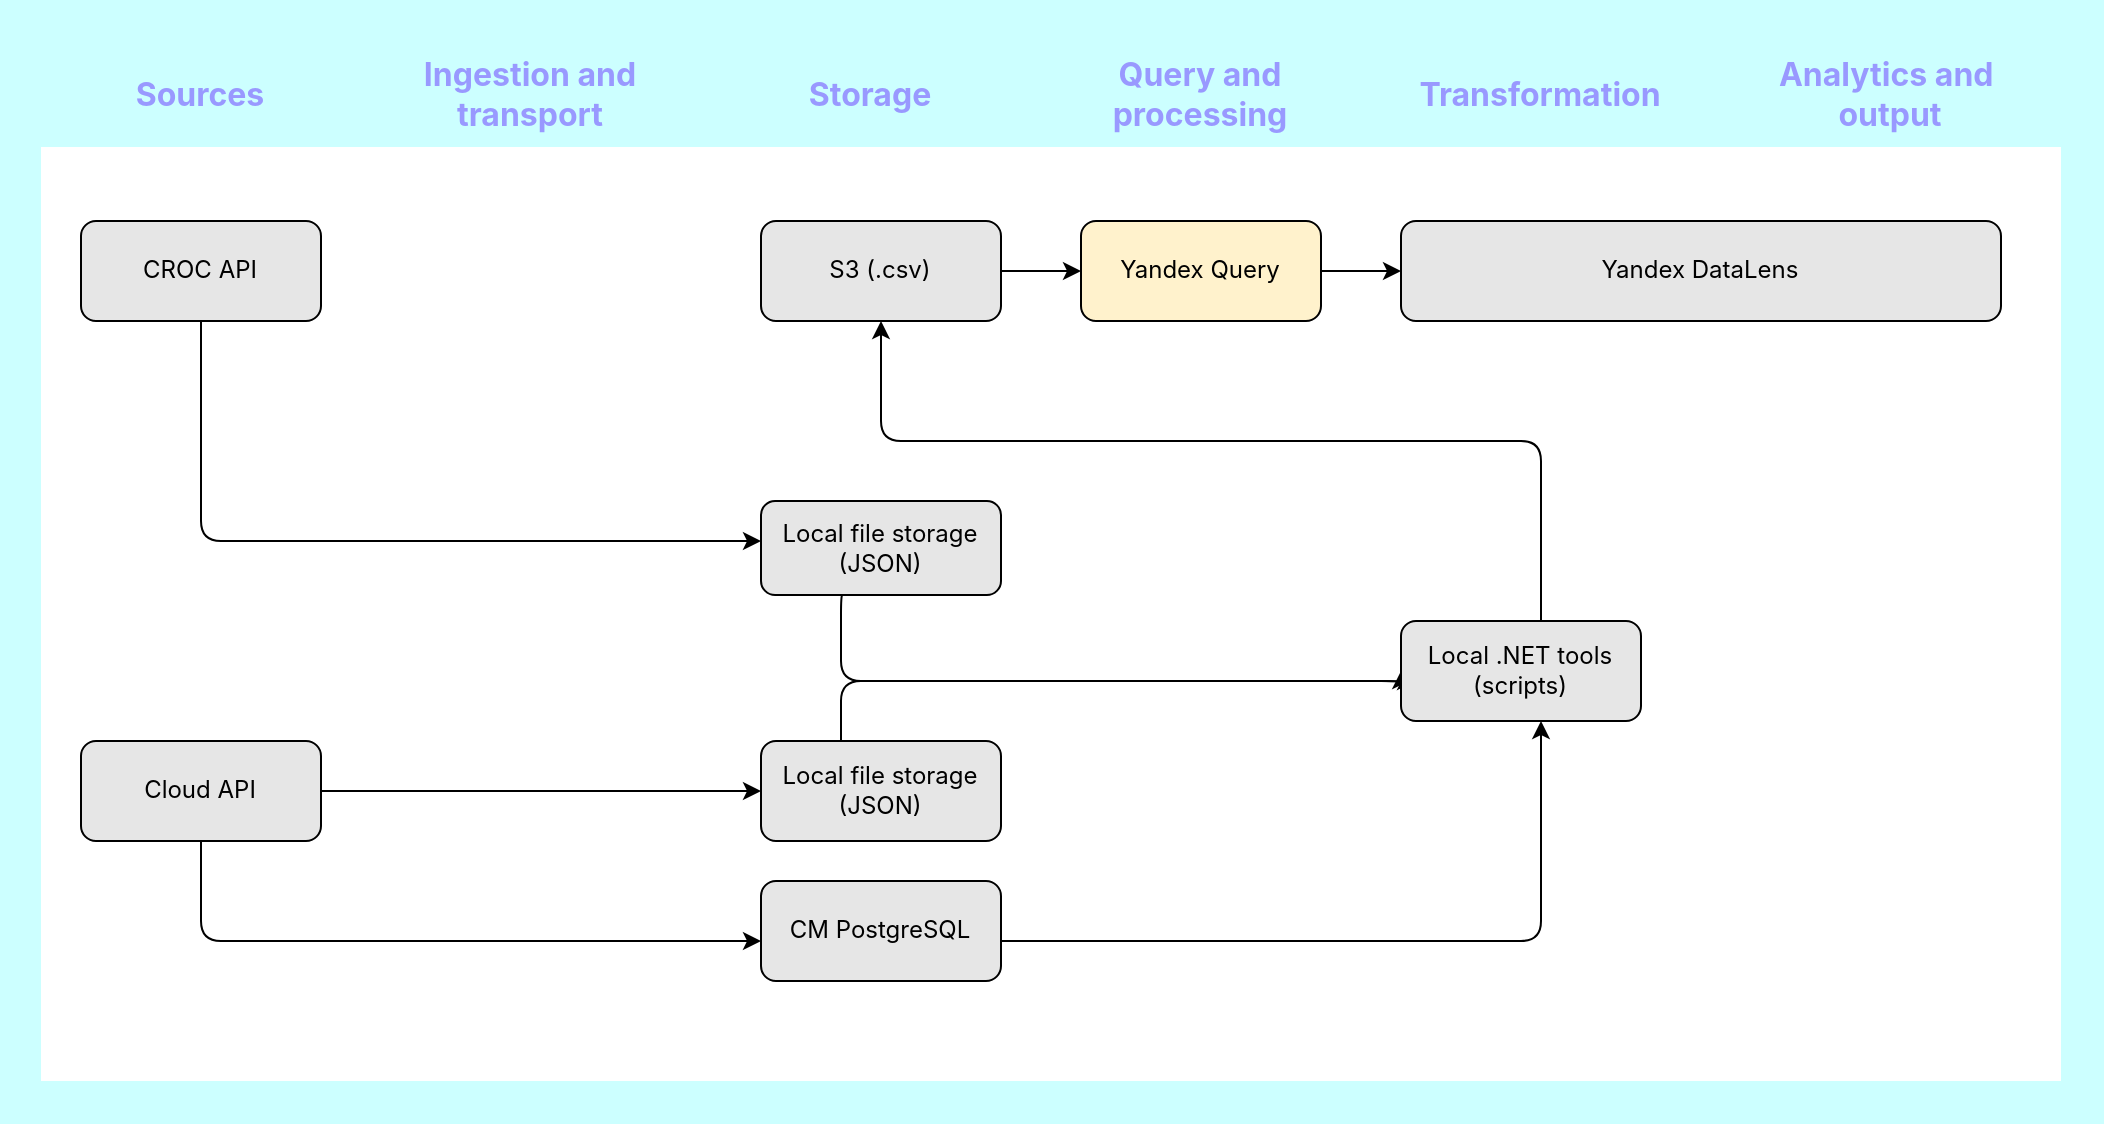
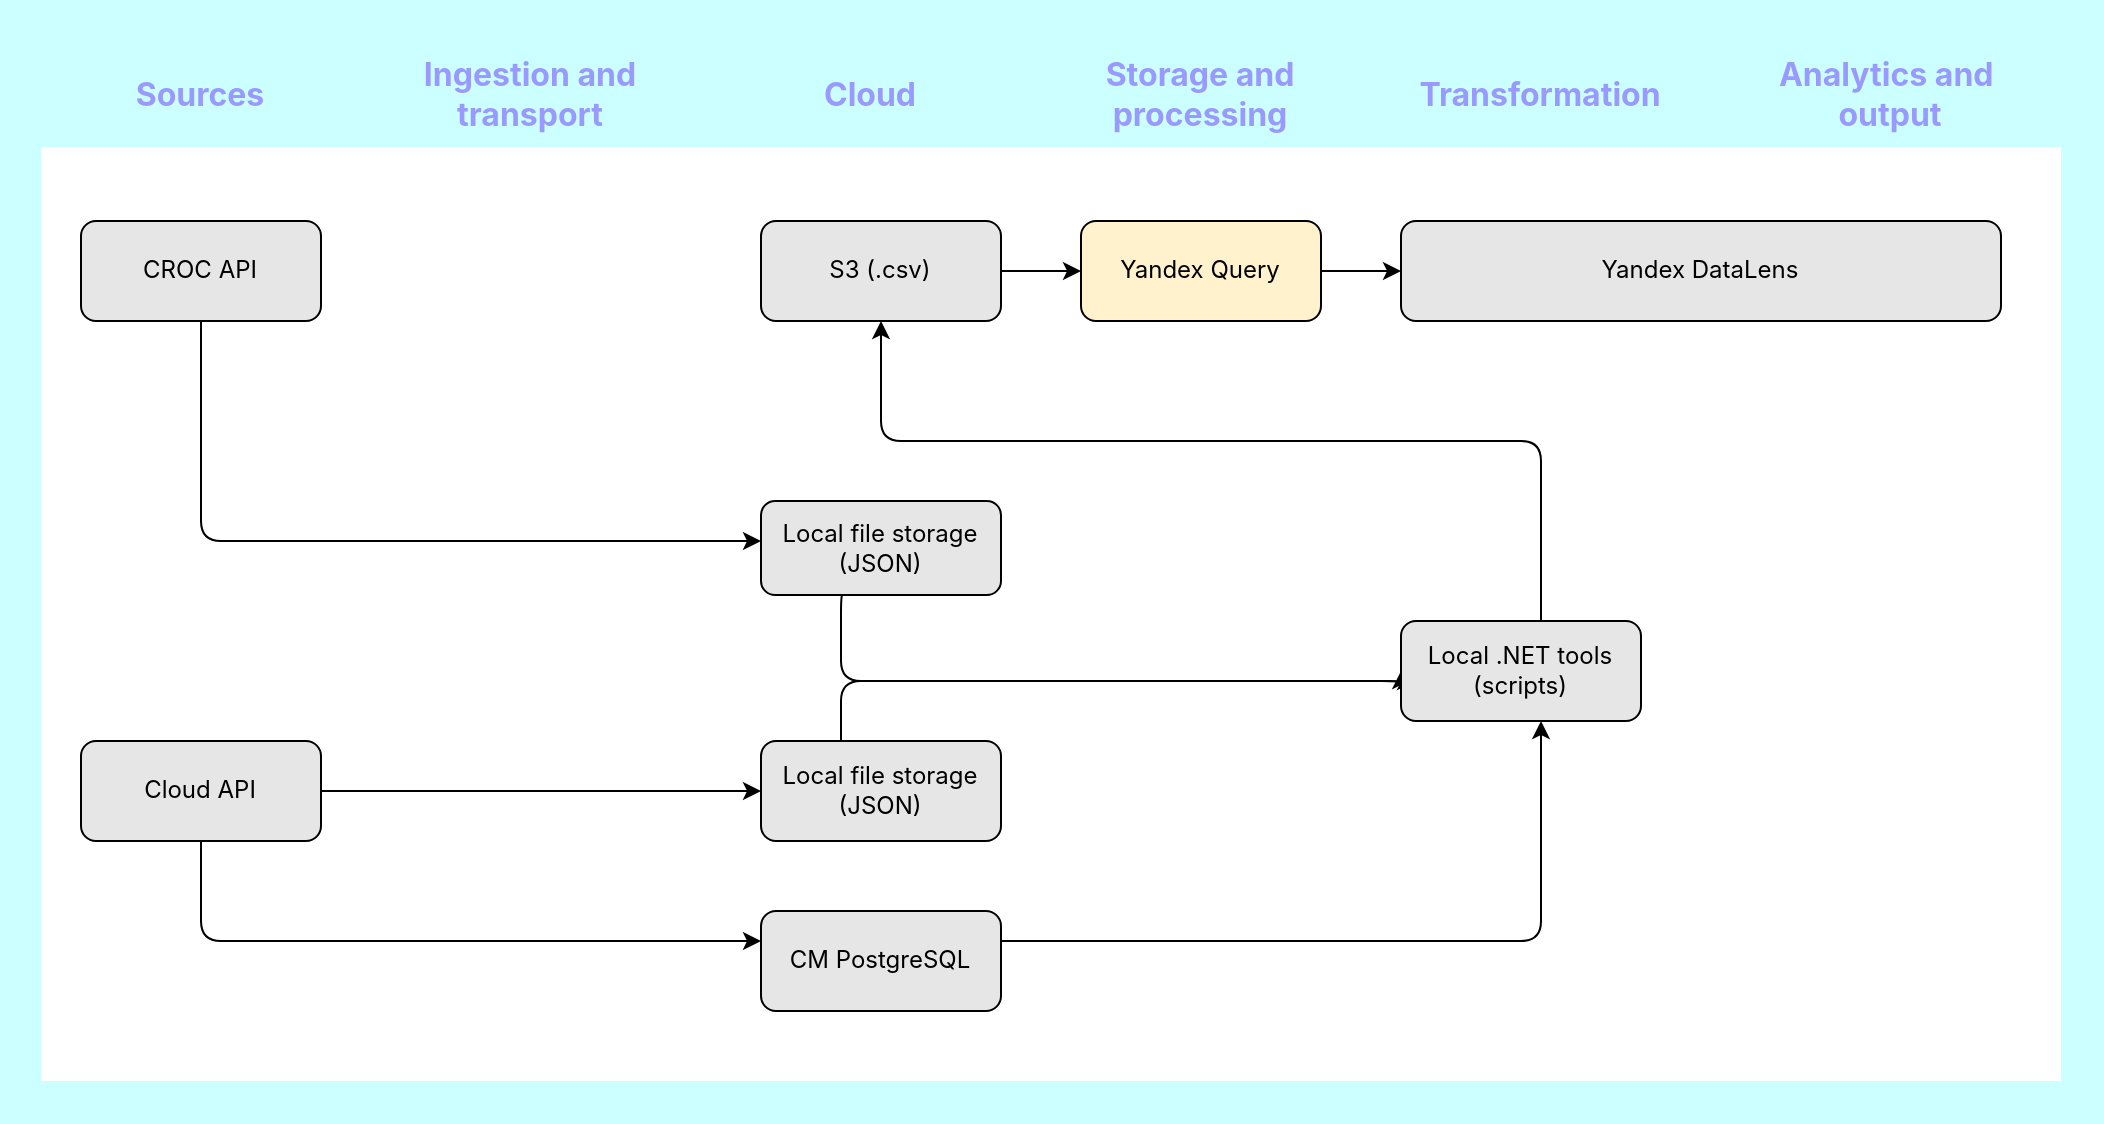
(871, 95) -> (871, 95)
(1201, 95) -> (1201, 95)
(881, 931) -> (881, 961)
